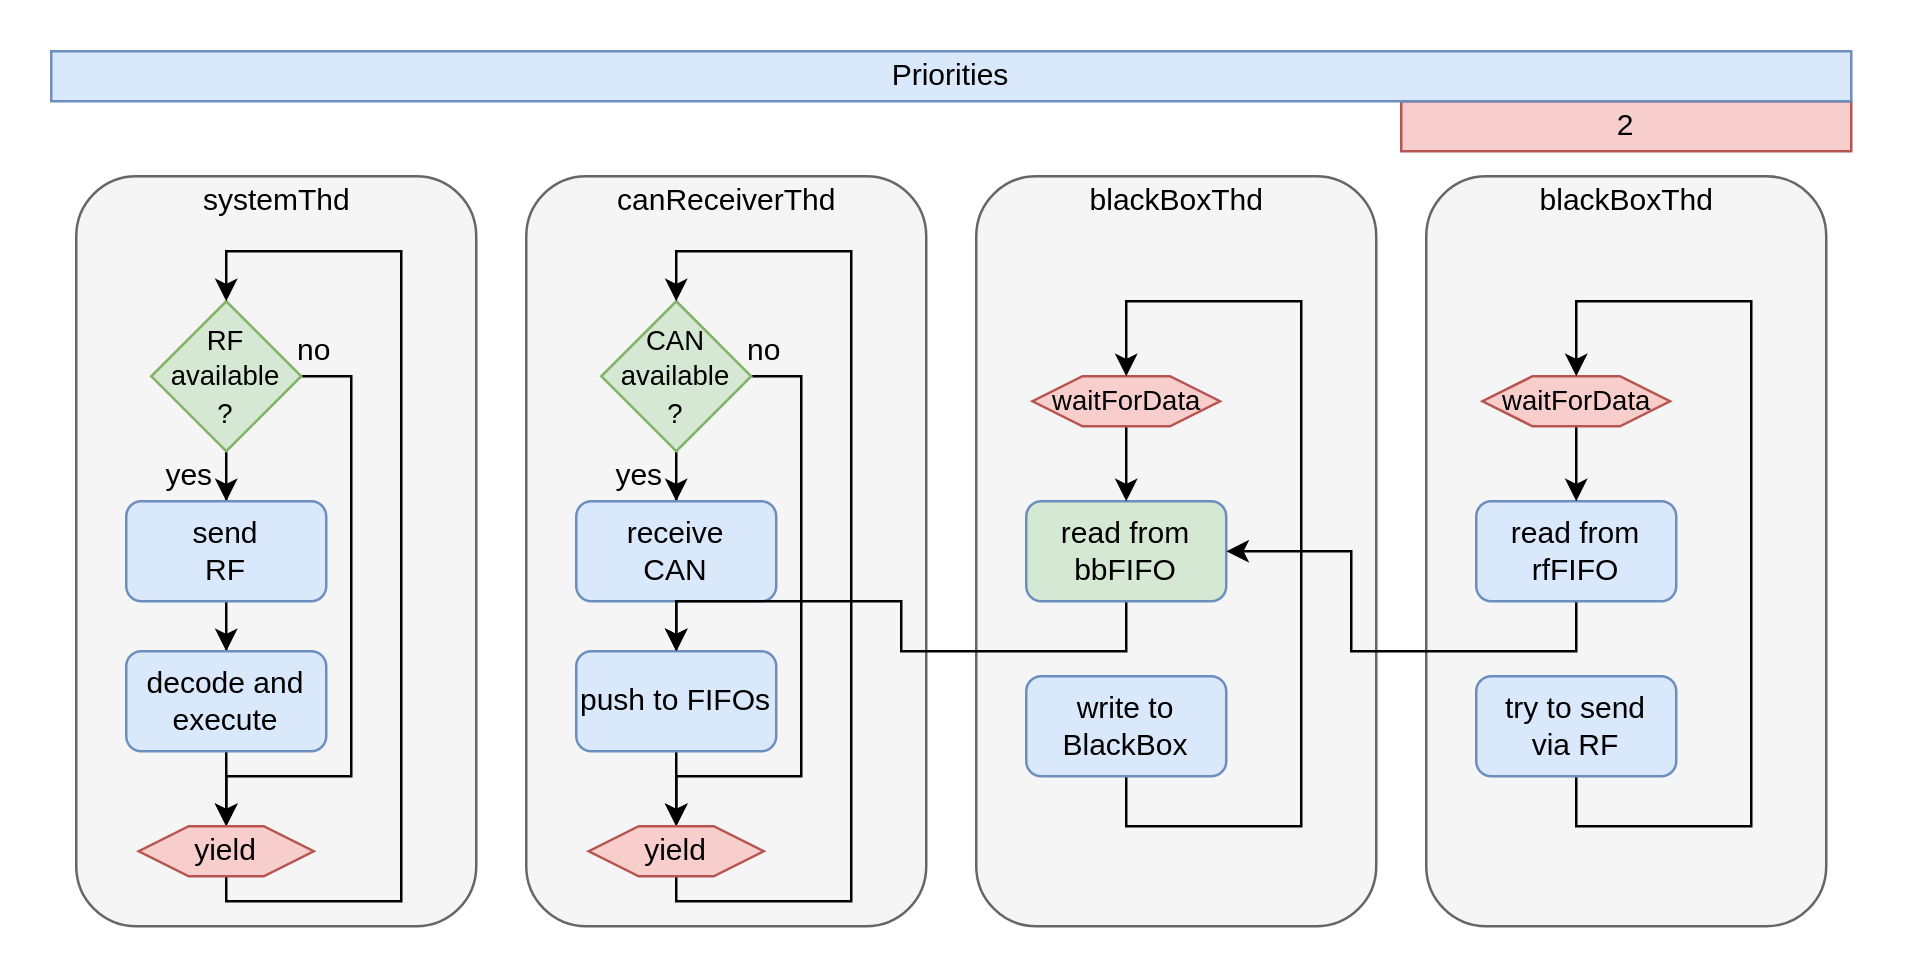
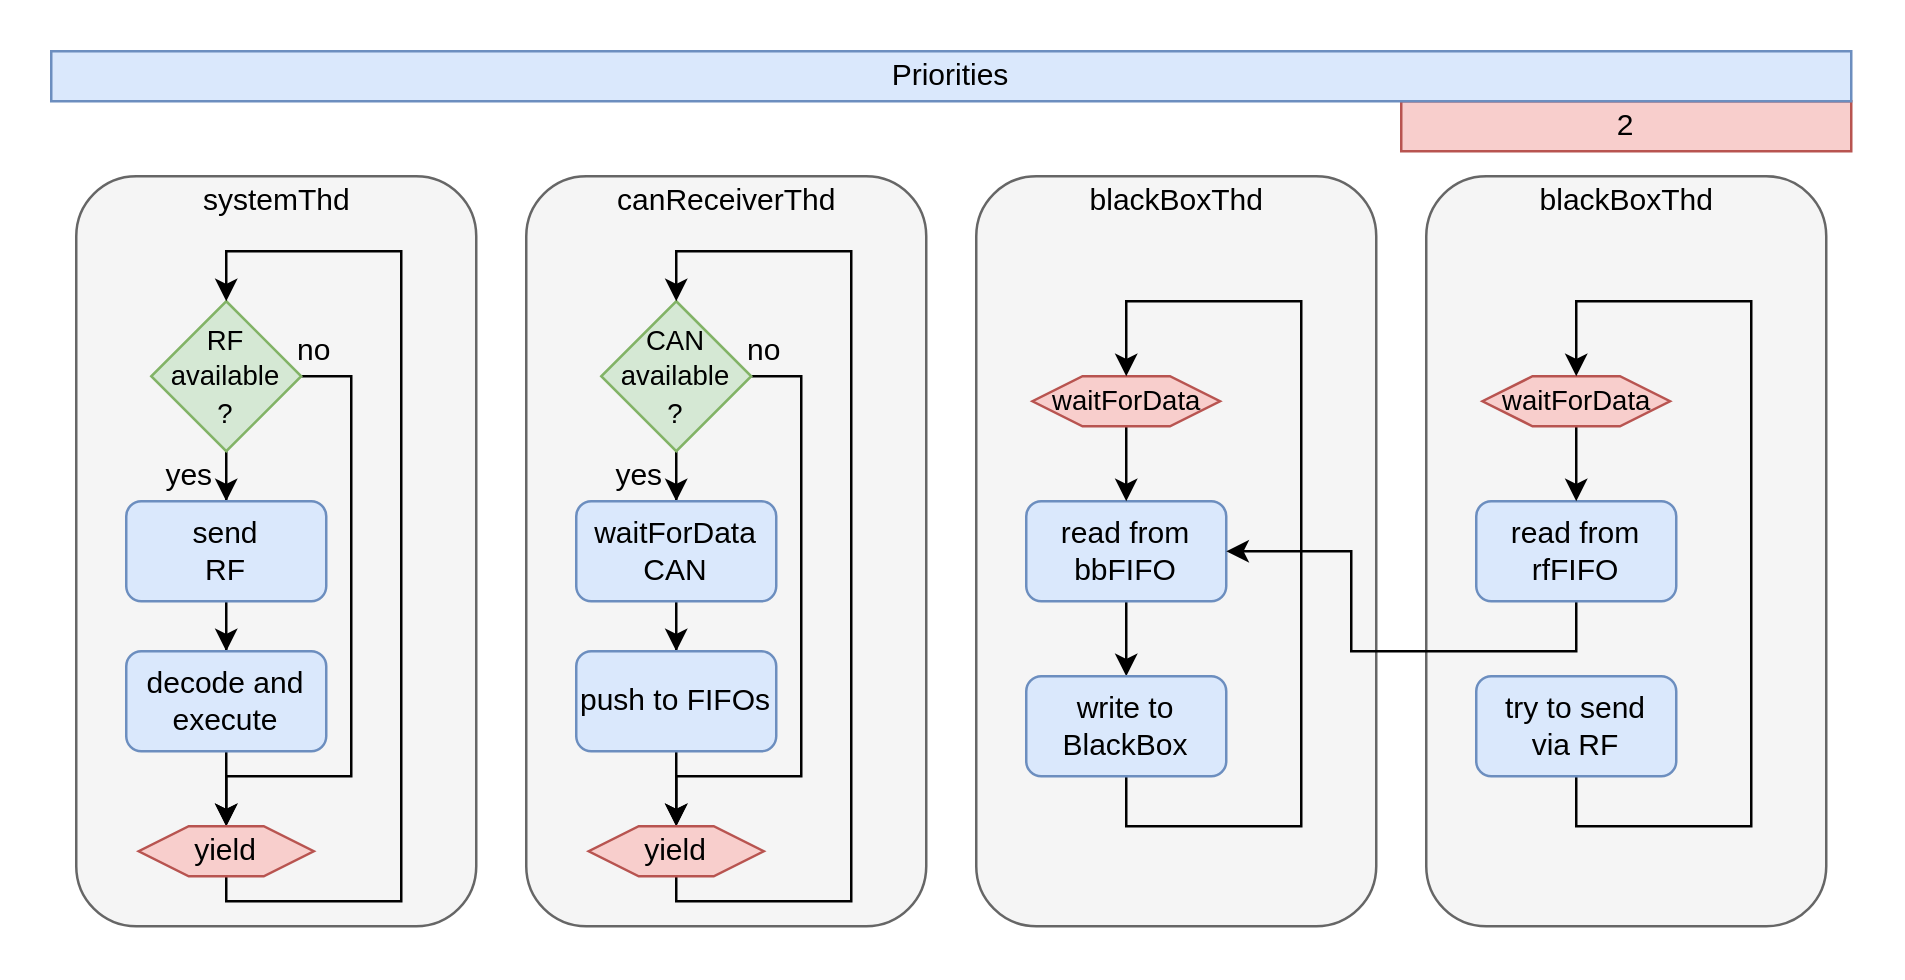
(676, 551) -> (676, 551)
(1126, 551) -> (1126, 551)
(967, 651) -> (1126, 654)
